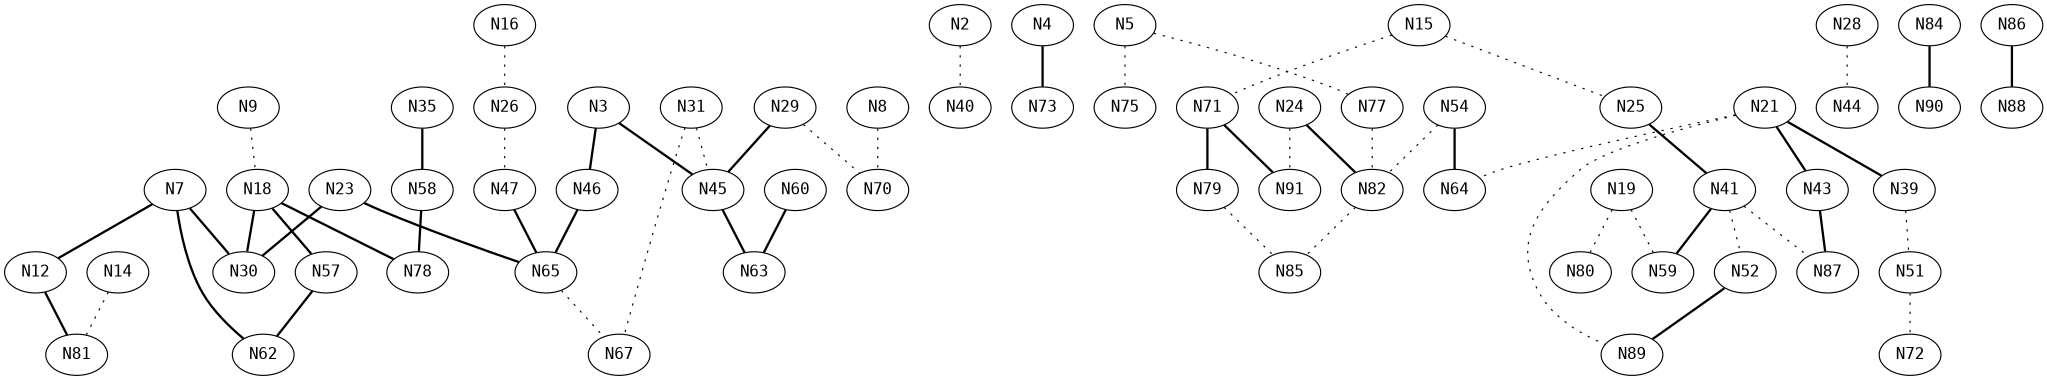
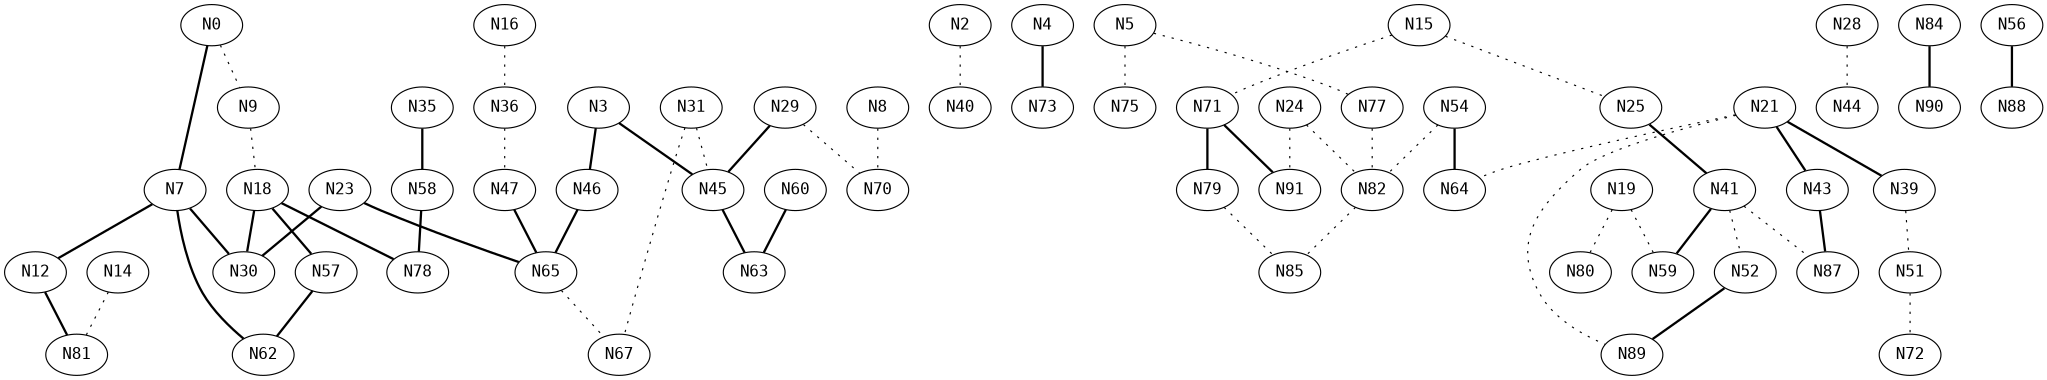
none -> (212, 25)
(2012, 25) -> (2012, 25)
(505, 108) -> (505, 108)
(1331, 149) -> (1331, 149)
